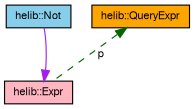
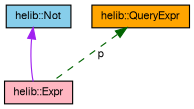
(46, 49) -> (31, 60)
